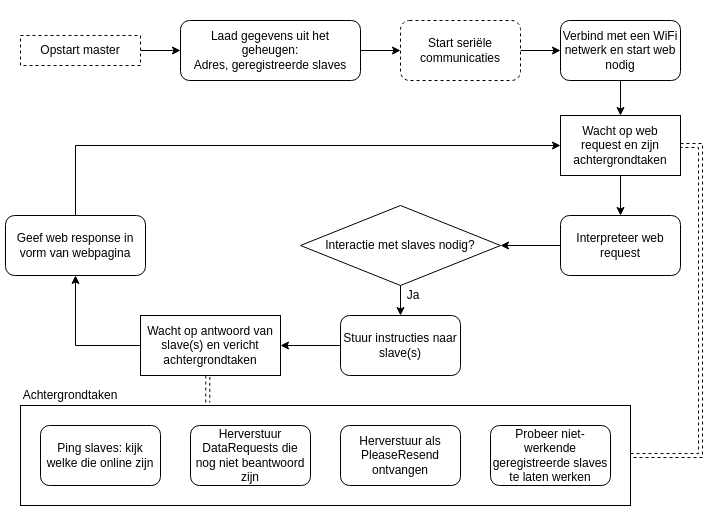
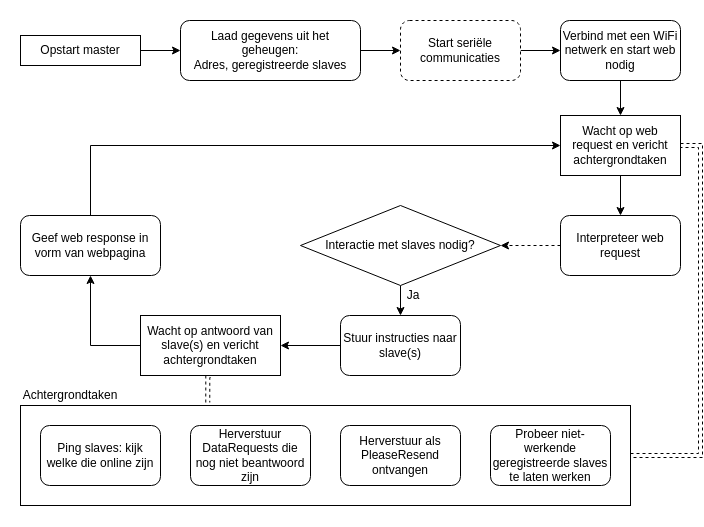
(81, 51) -> (81, 51)
(621, 146) -> (621, 146)
(76, 246) -> (91, 246)
(533, 246) -> (533, 246)
